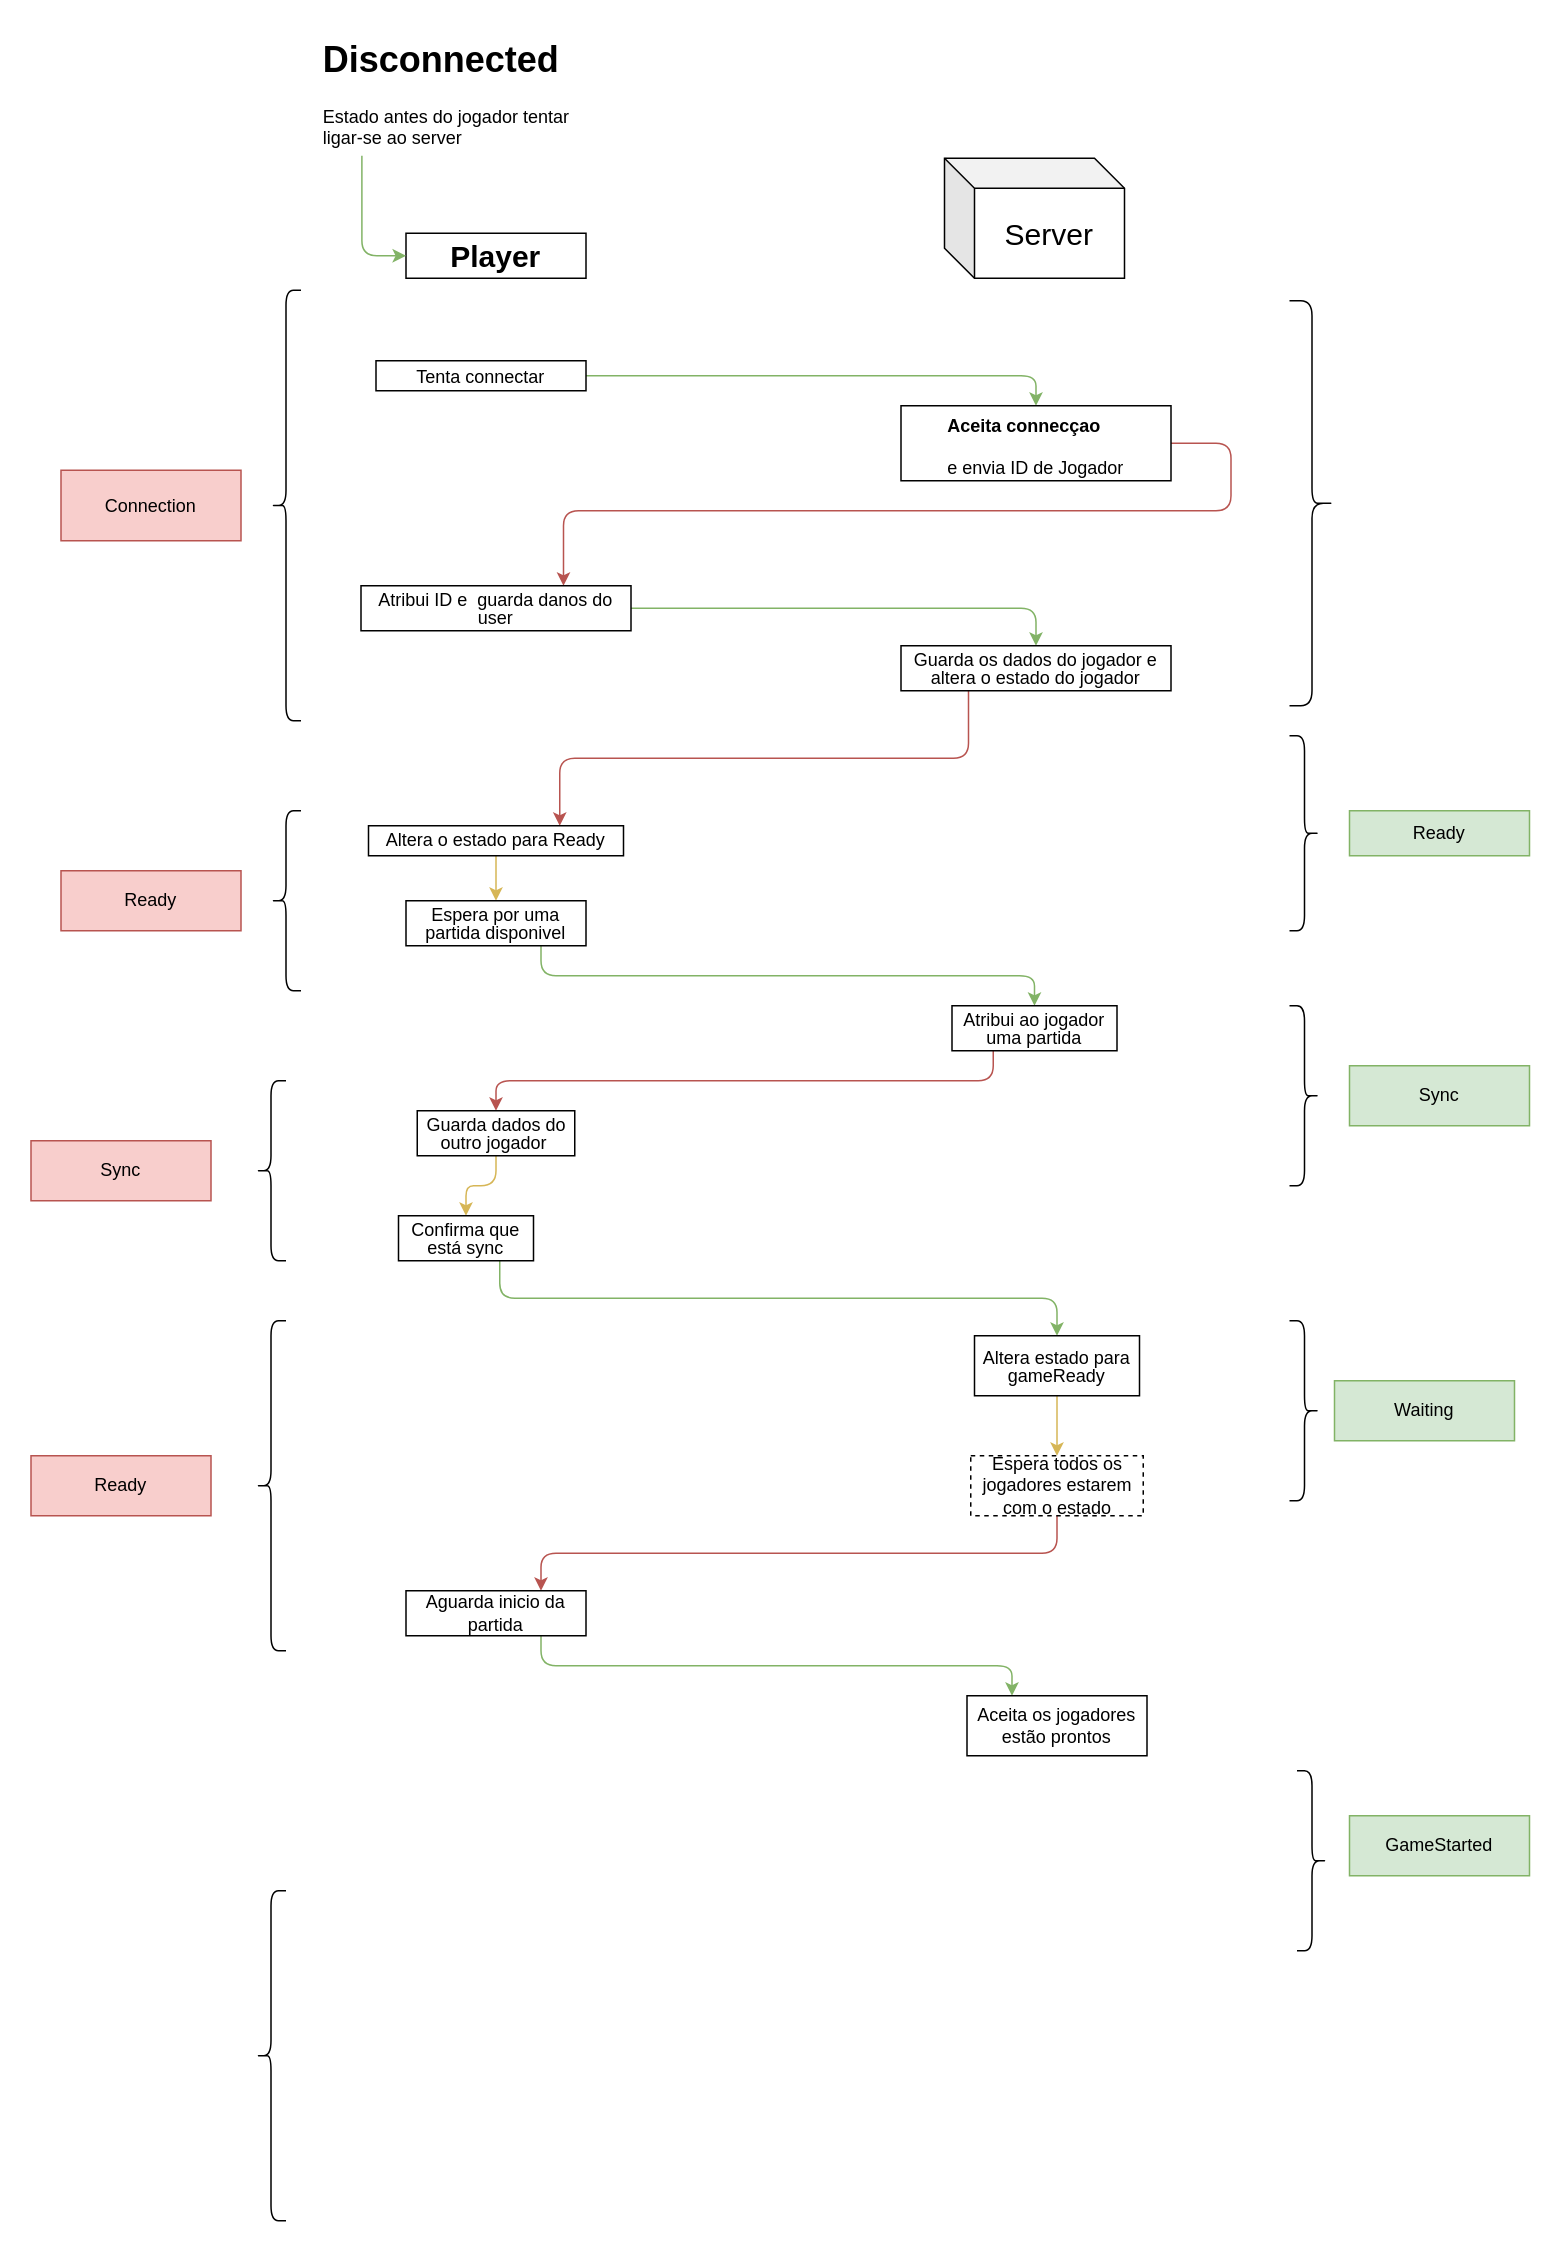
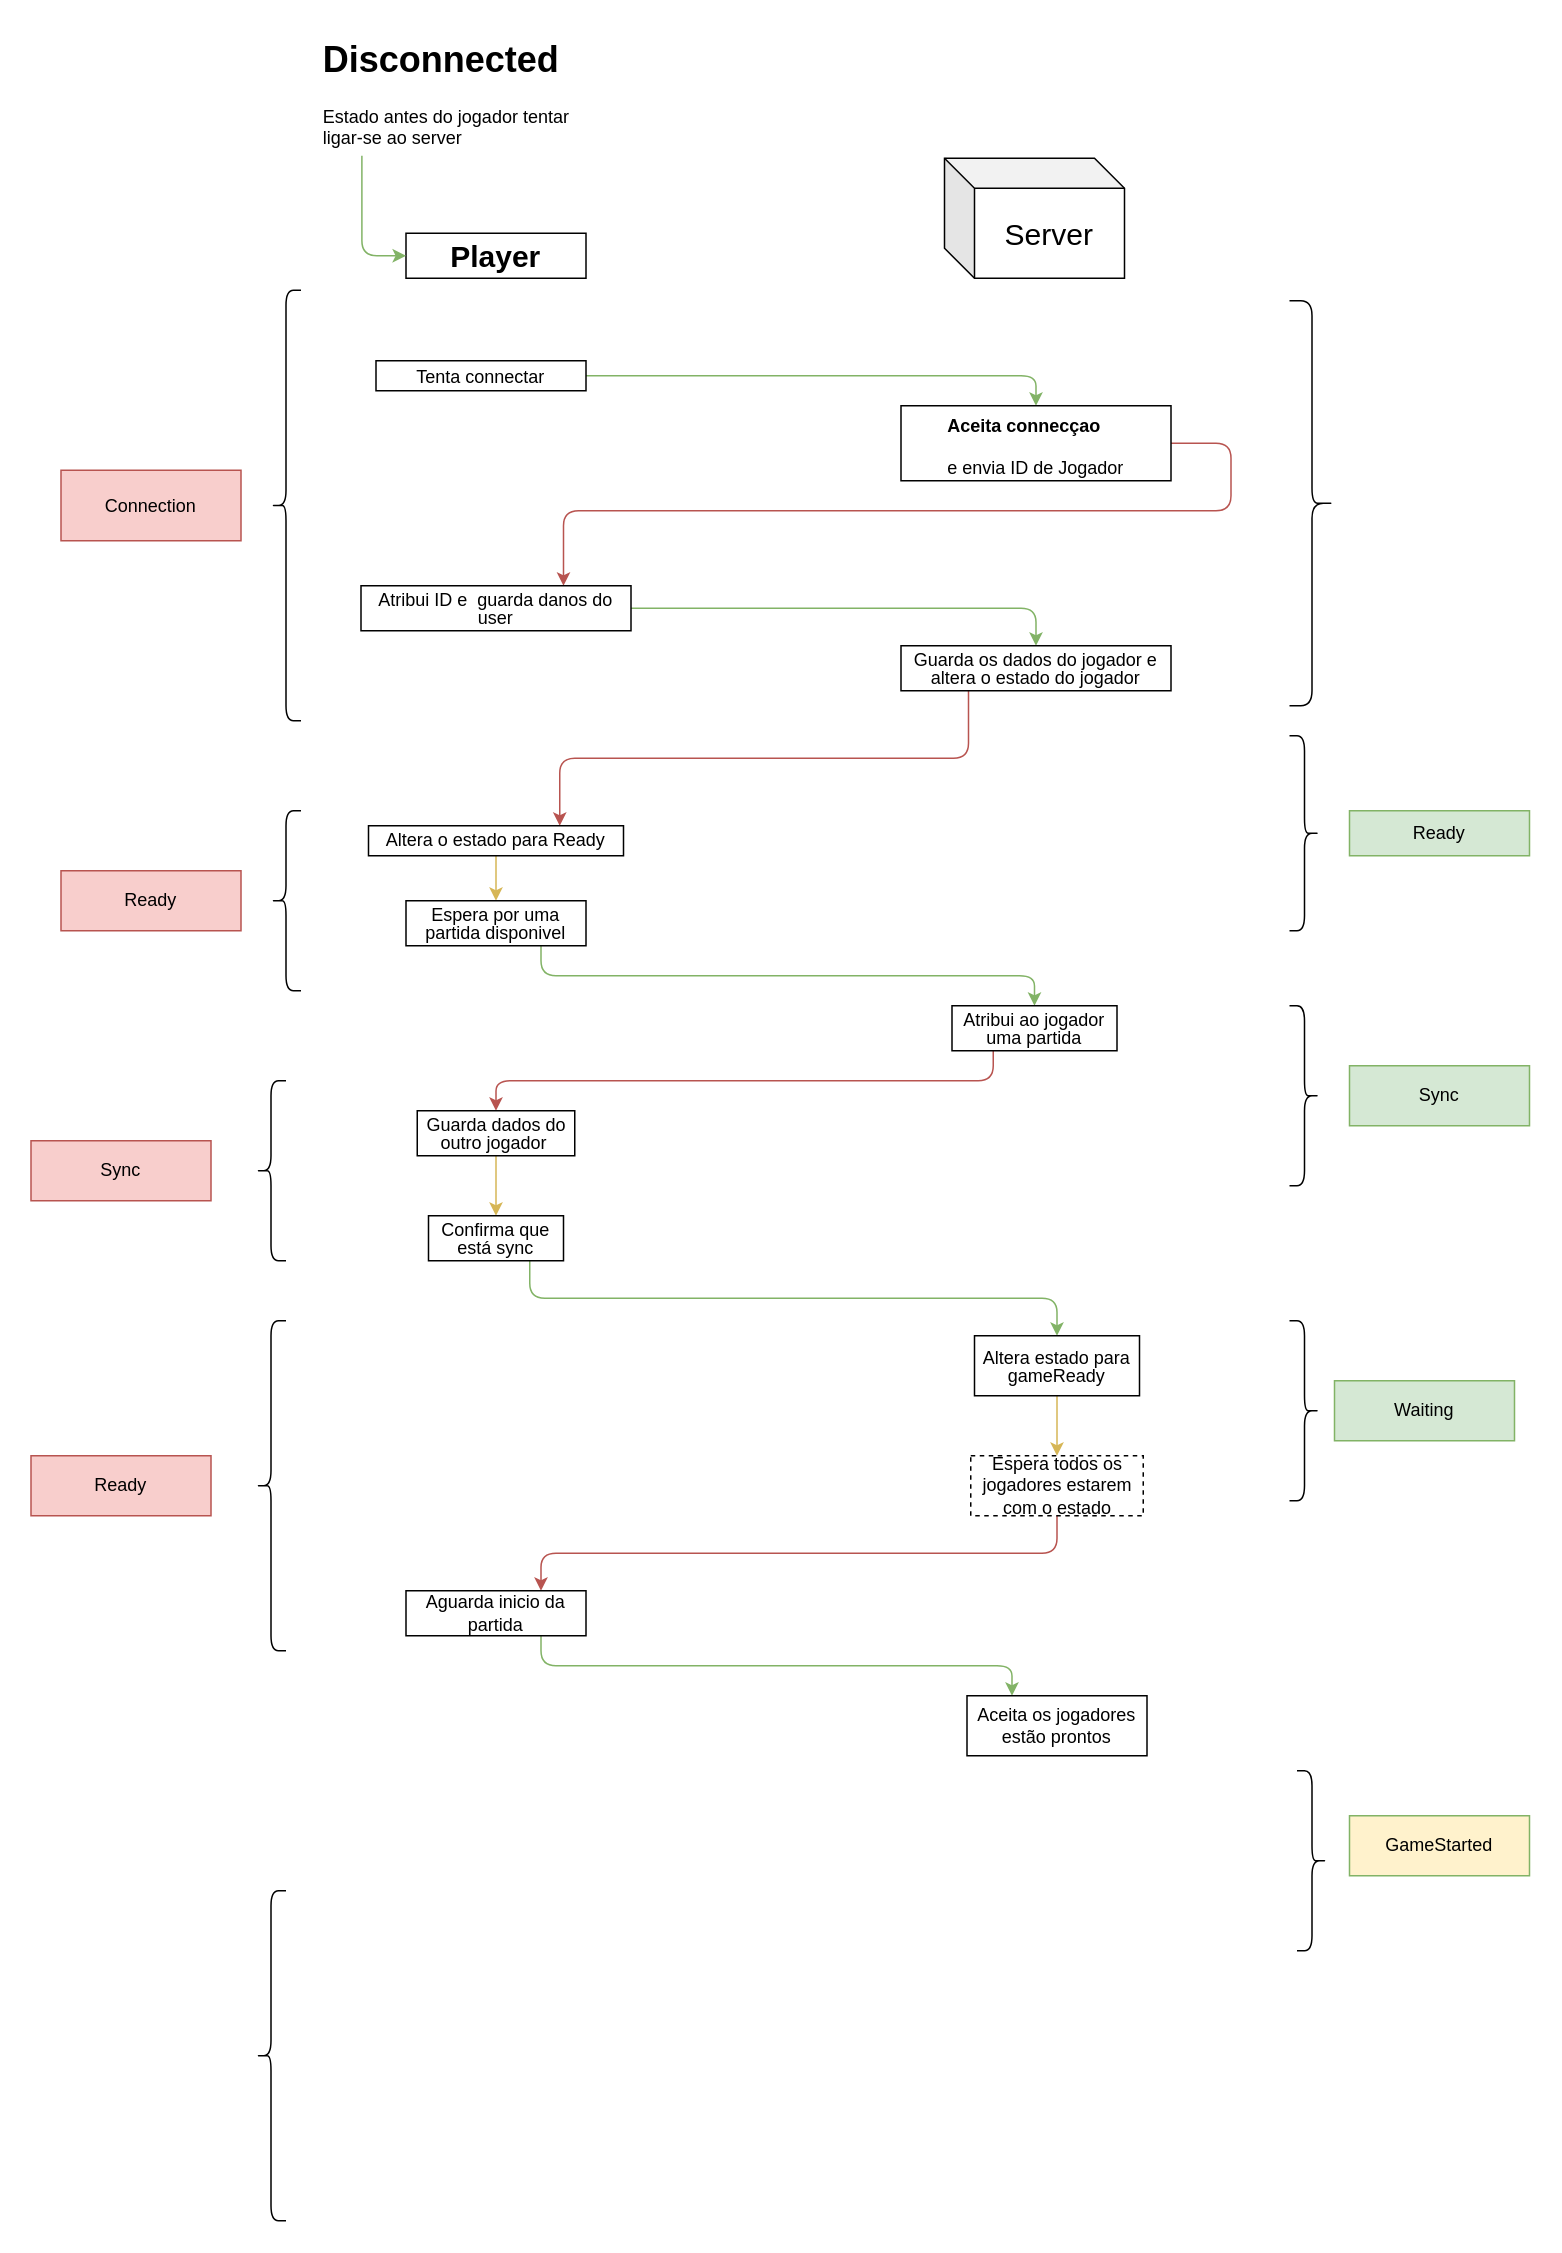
(466, 1238) -> (496, 1238)
(1439, 1846) -> (1439, 1846)
